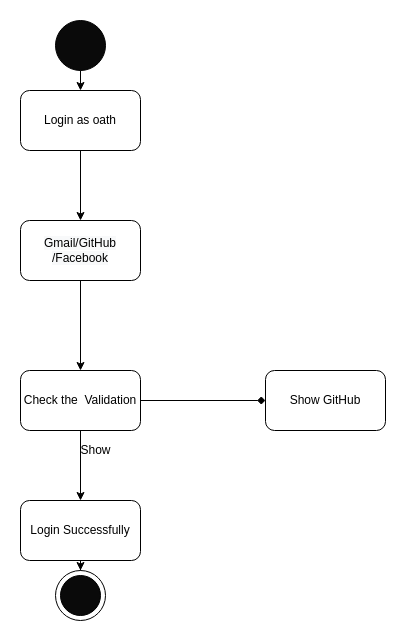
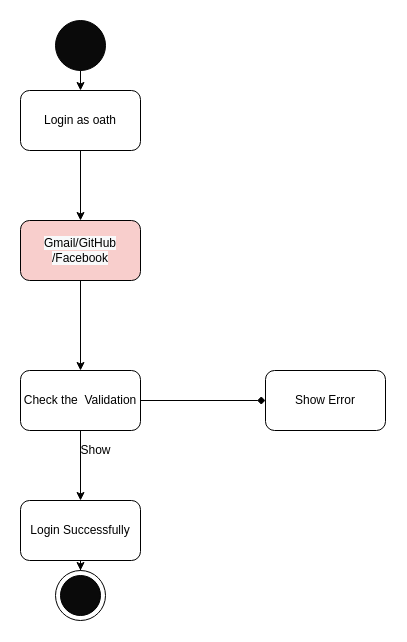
(81, 251) -> (81, 251)
(326, 401) -> (326, 401)
